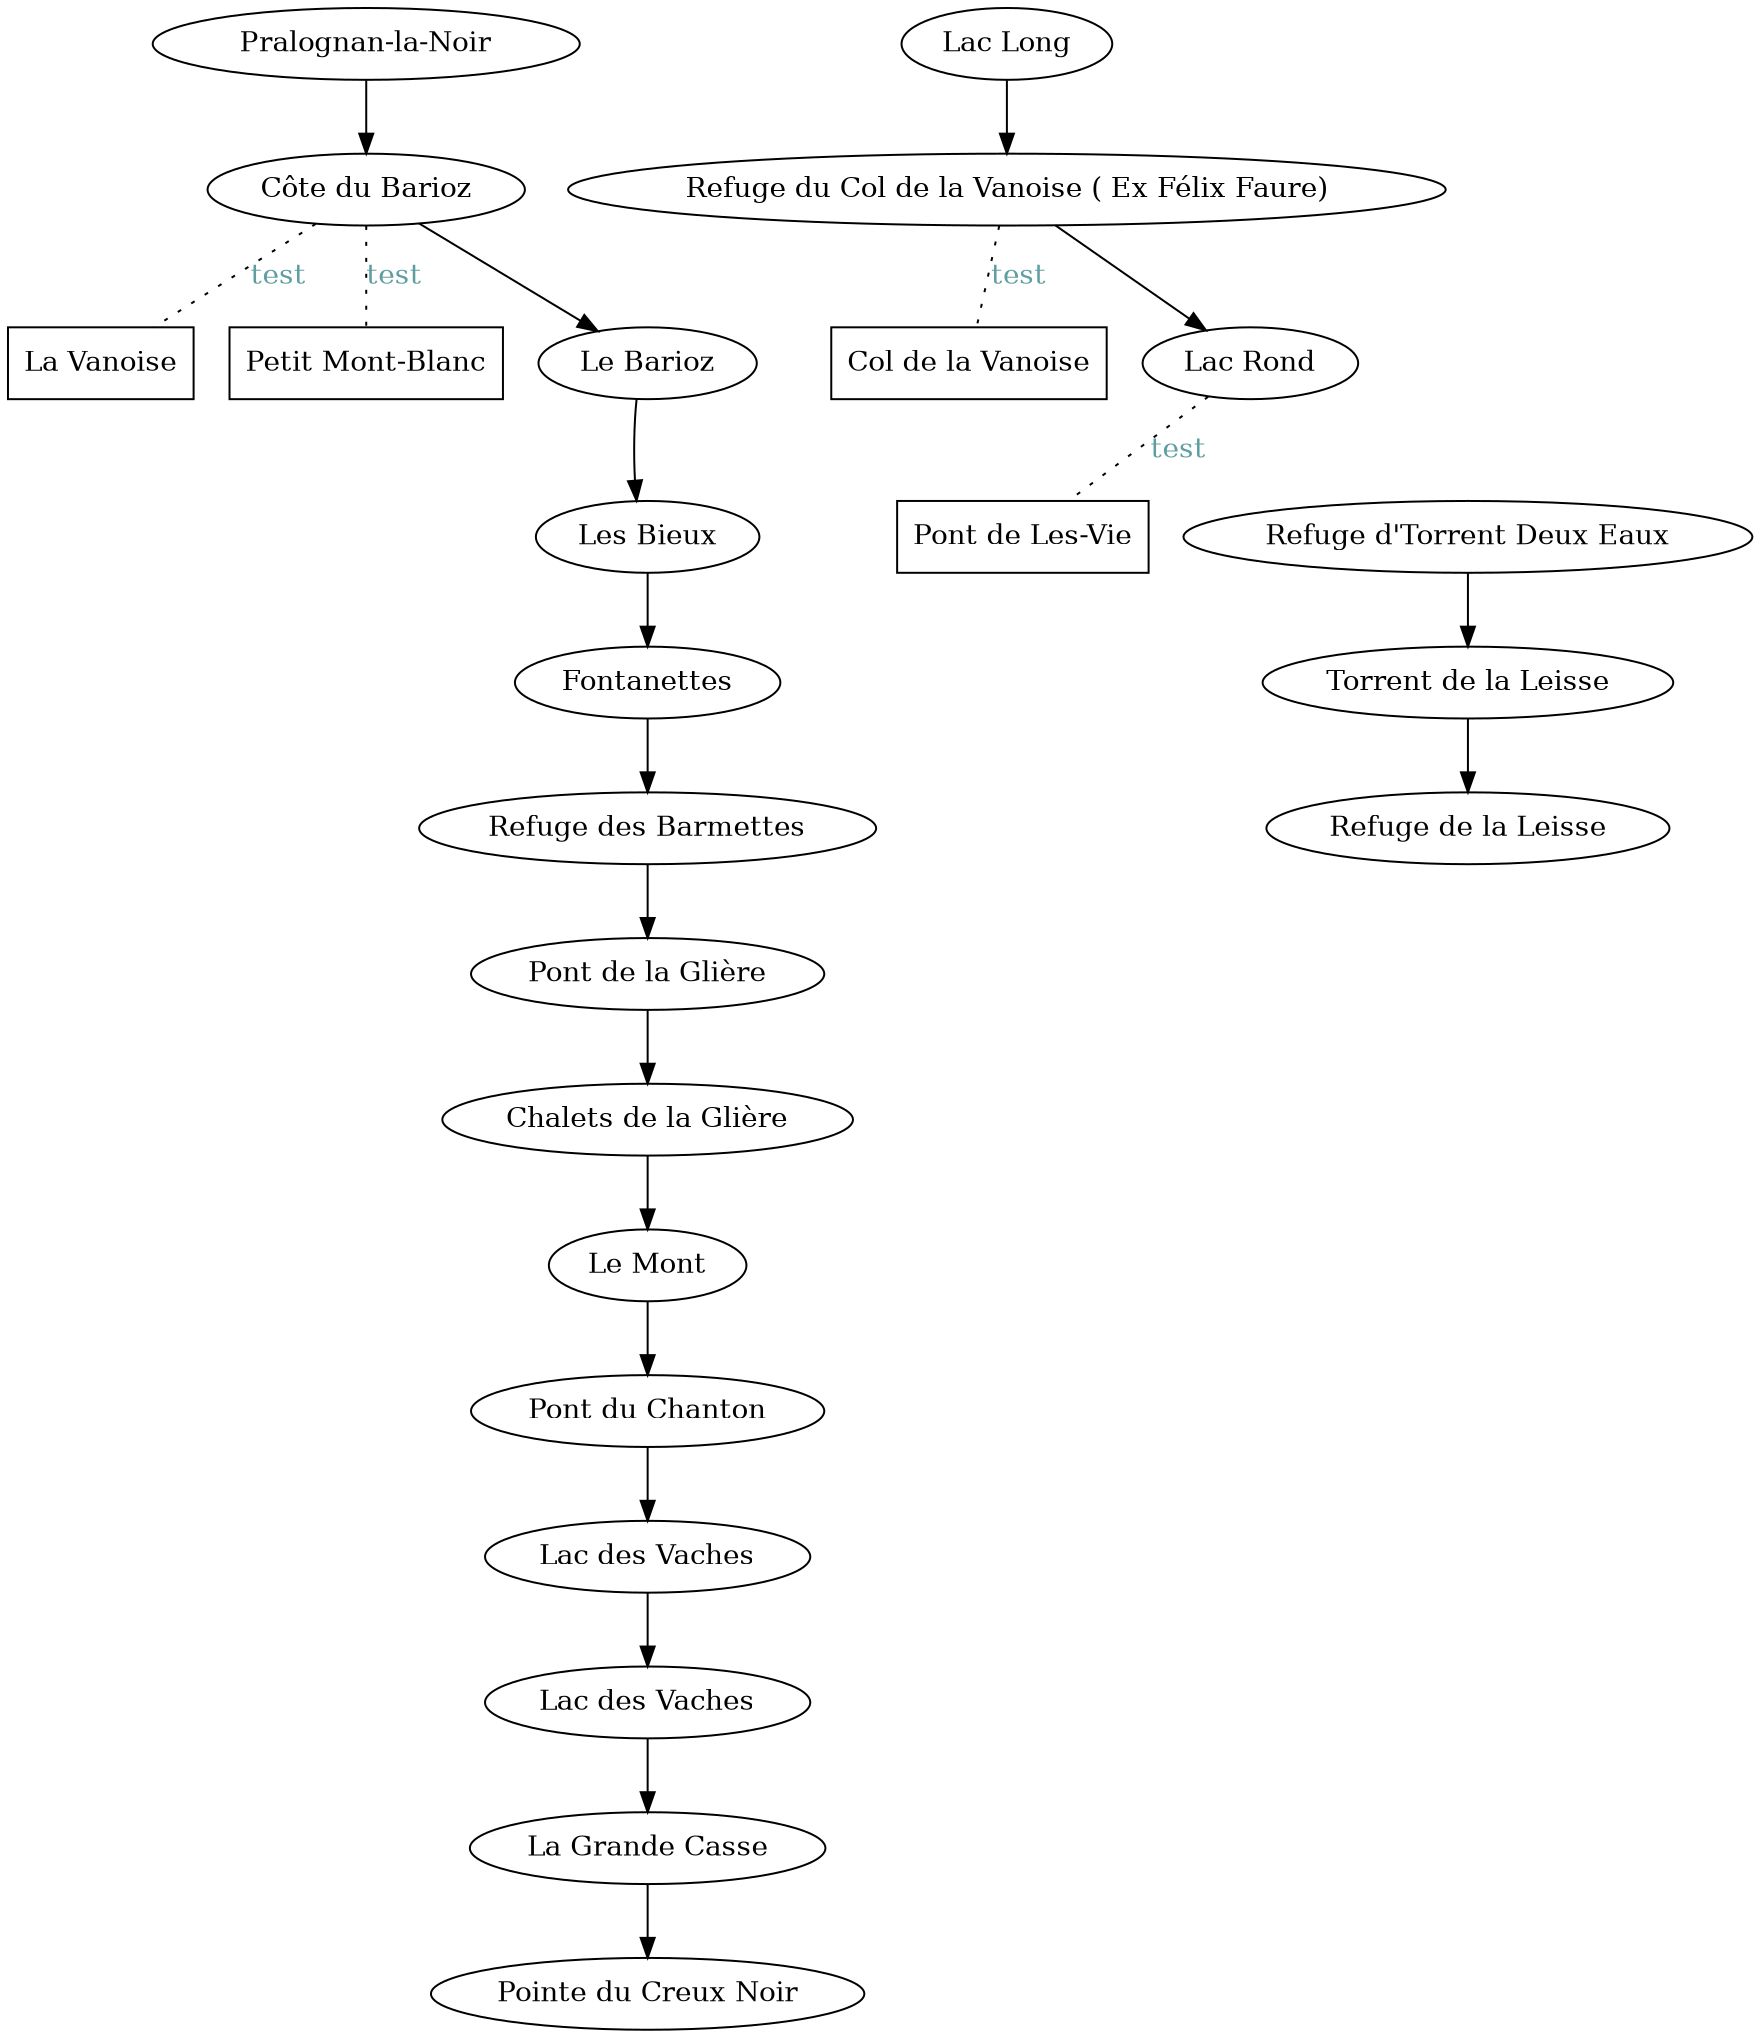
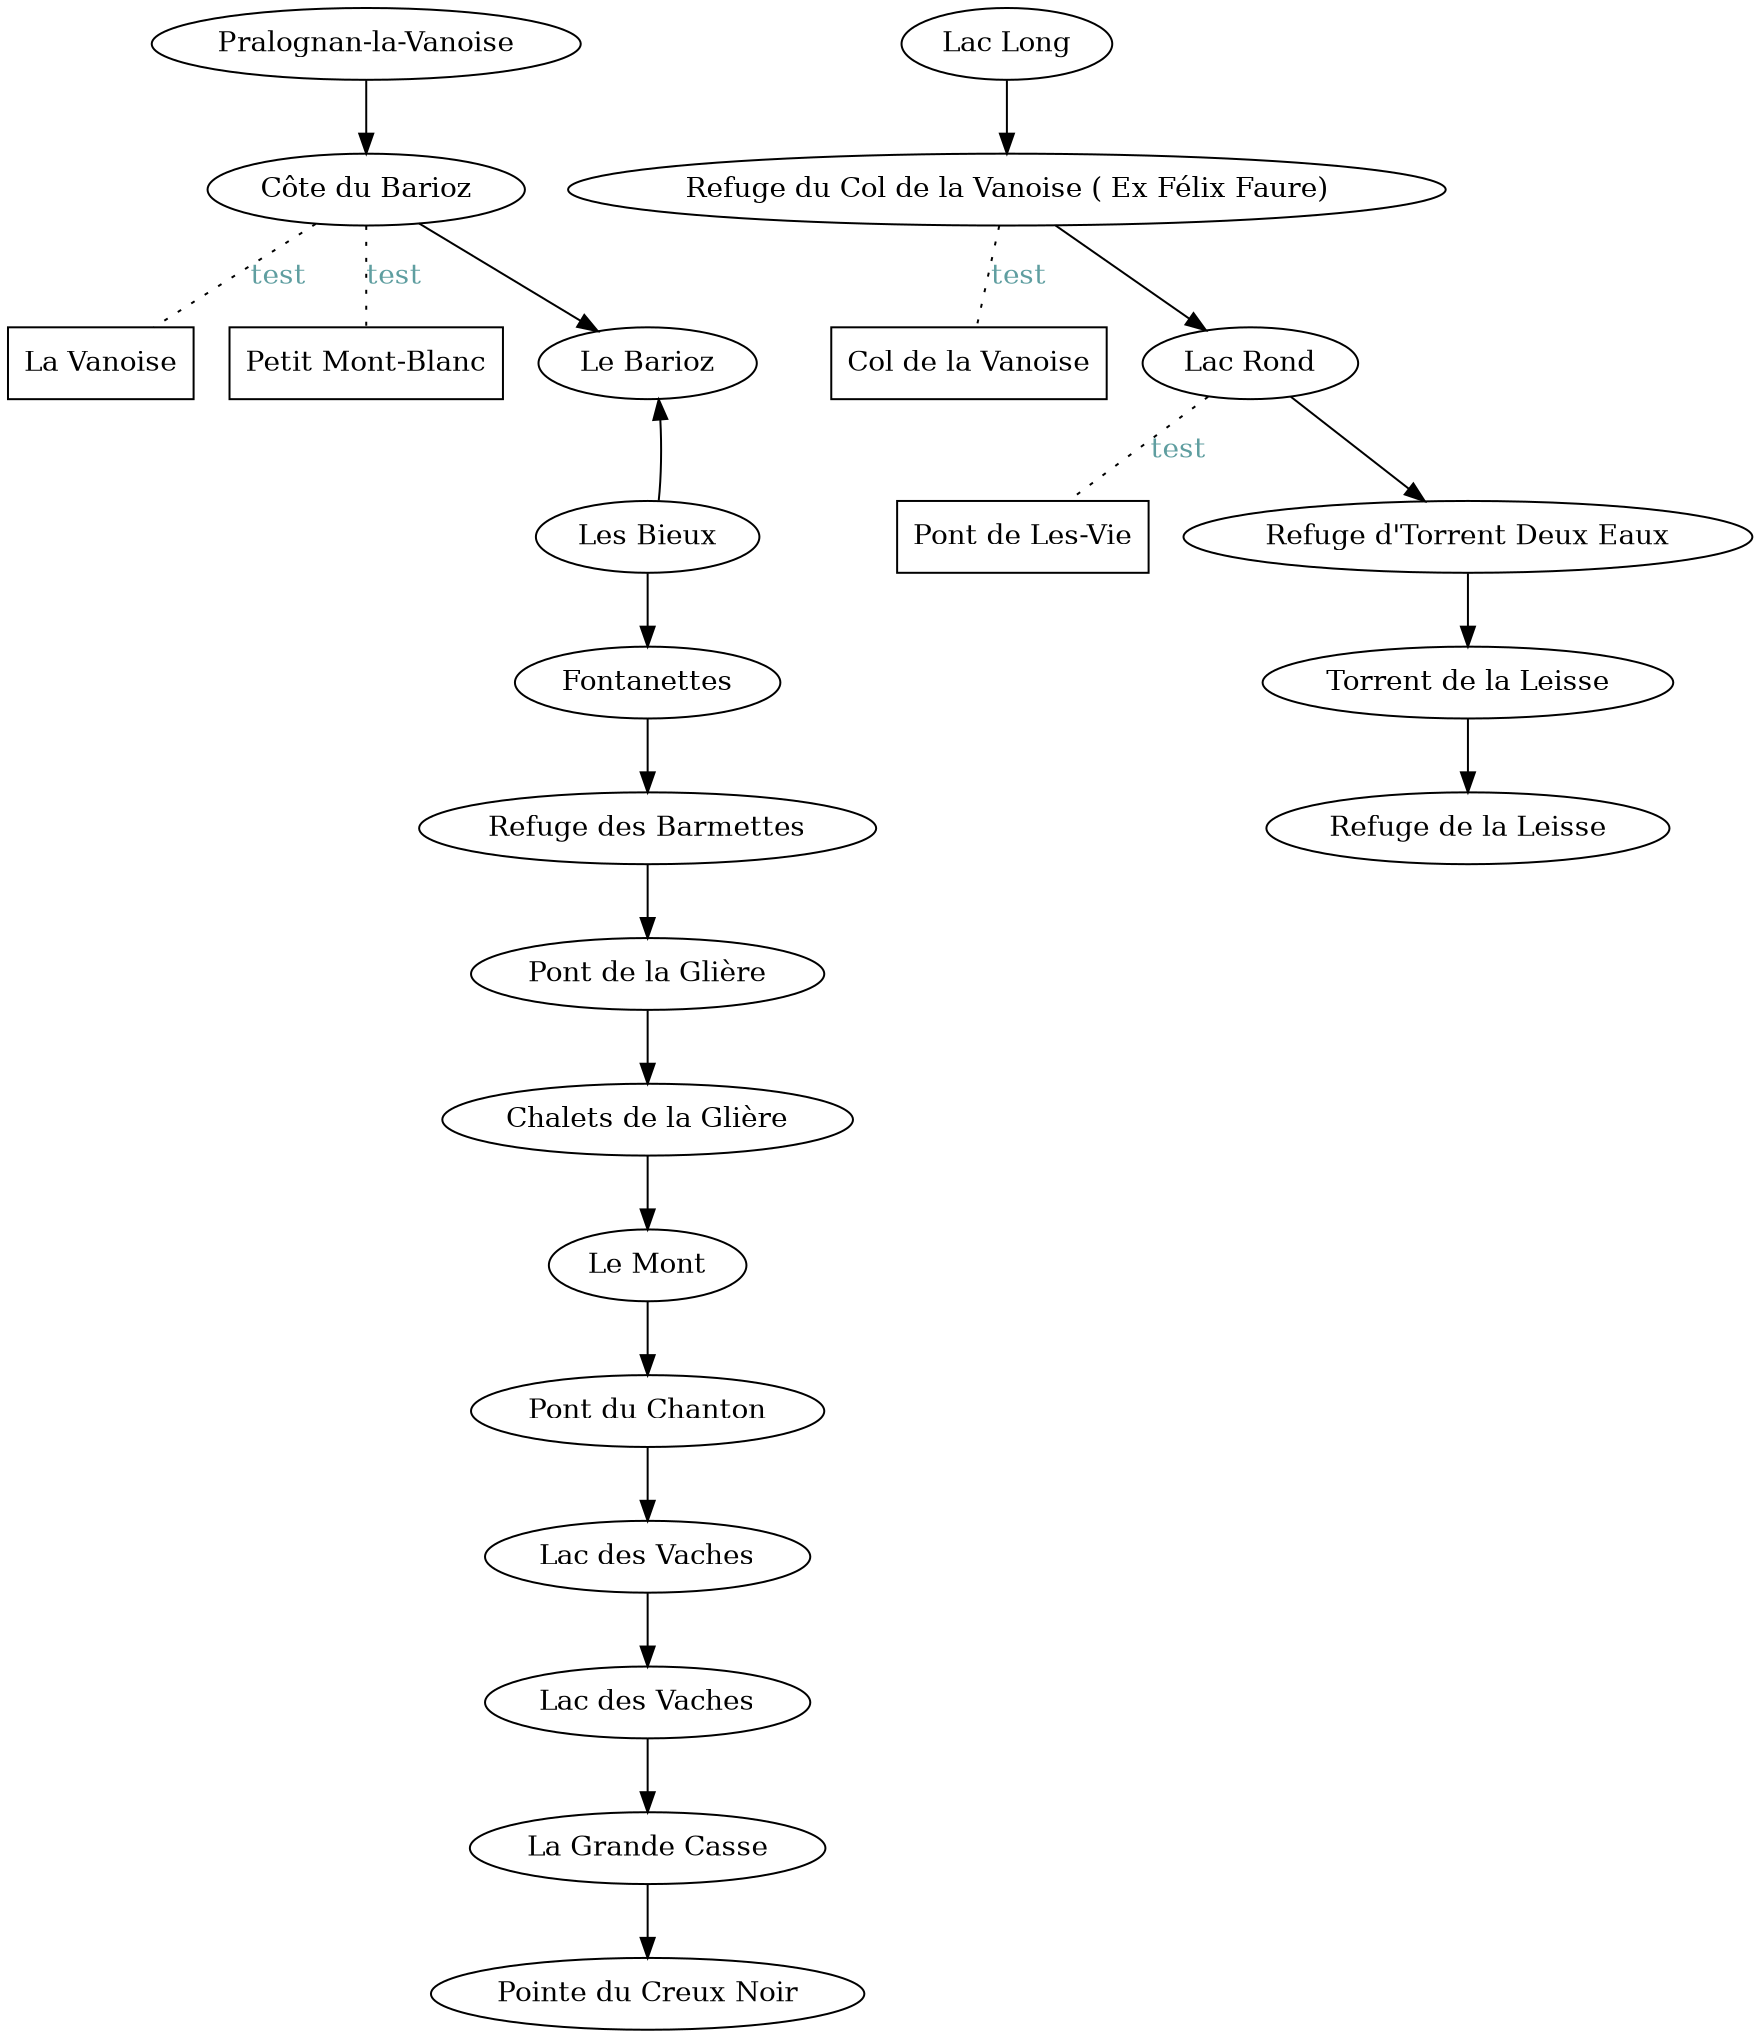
(366, 44) -> (366, 44)
(634, 440) -> (661, 460)
none -> (1350, 443)
